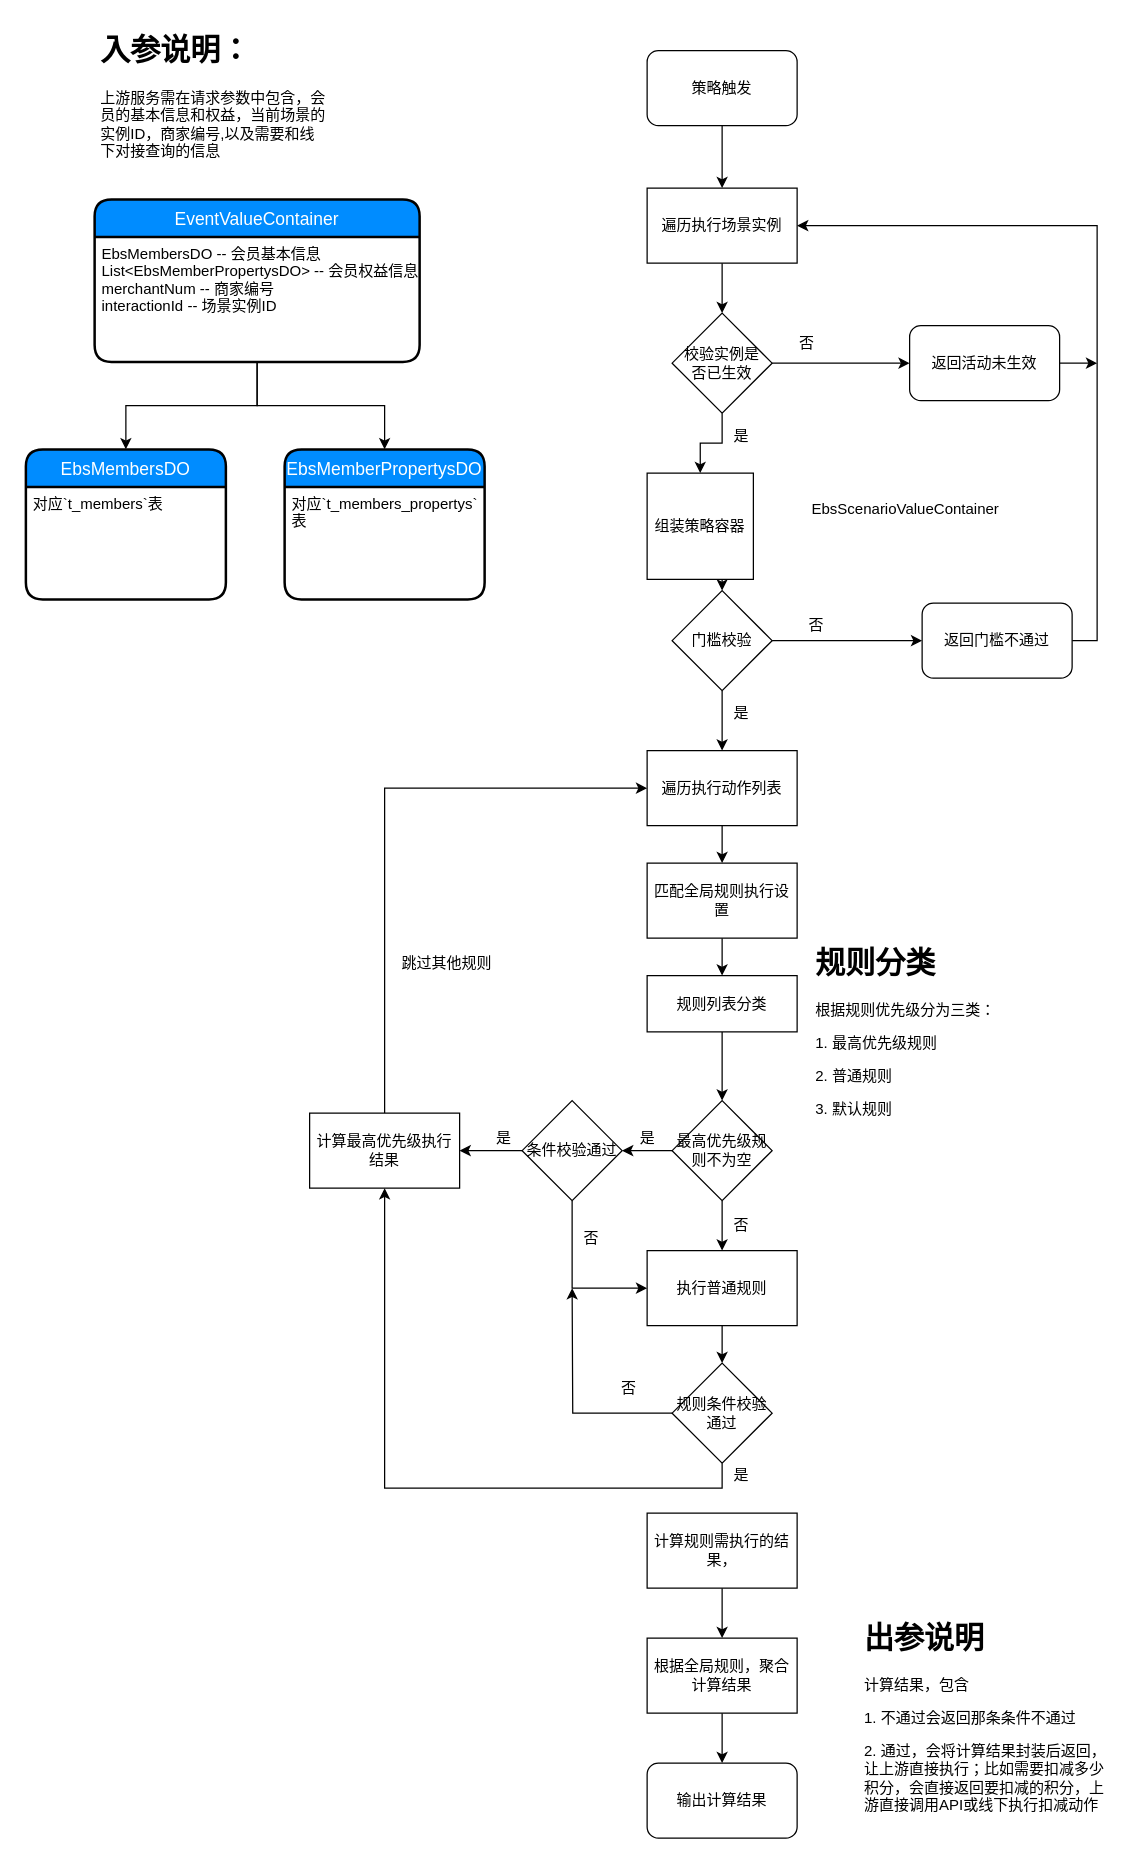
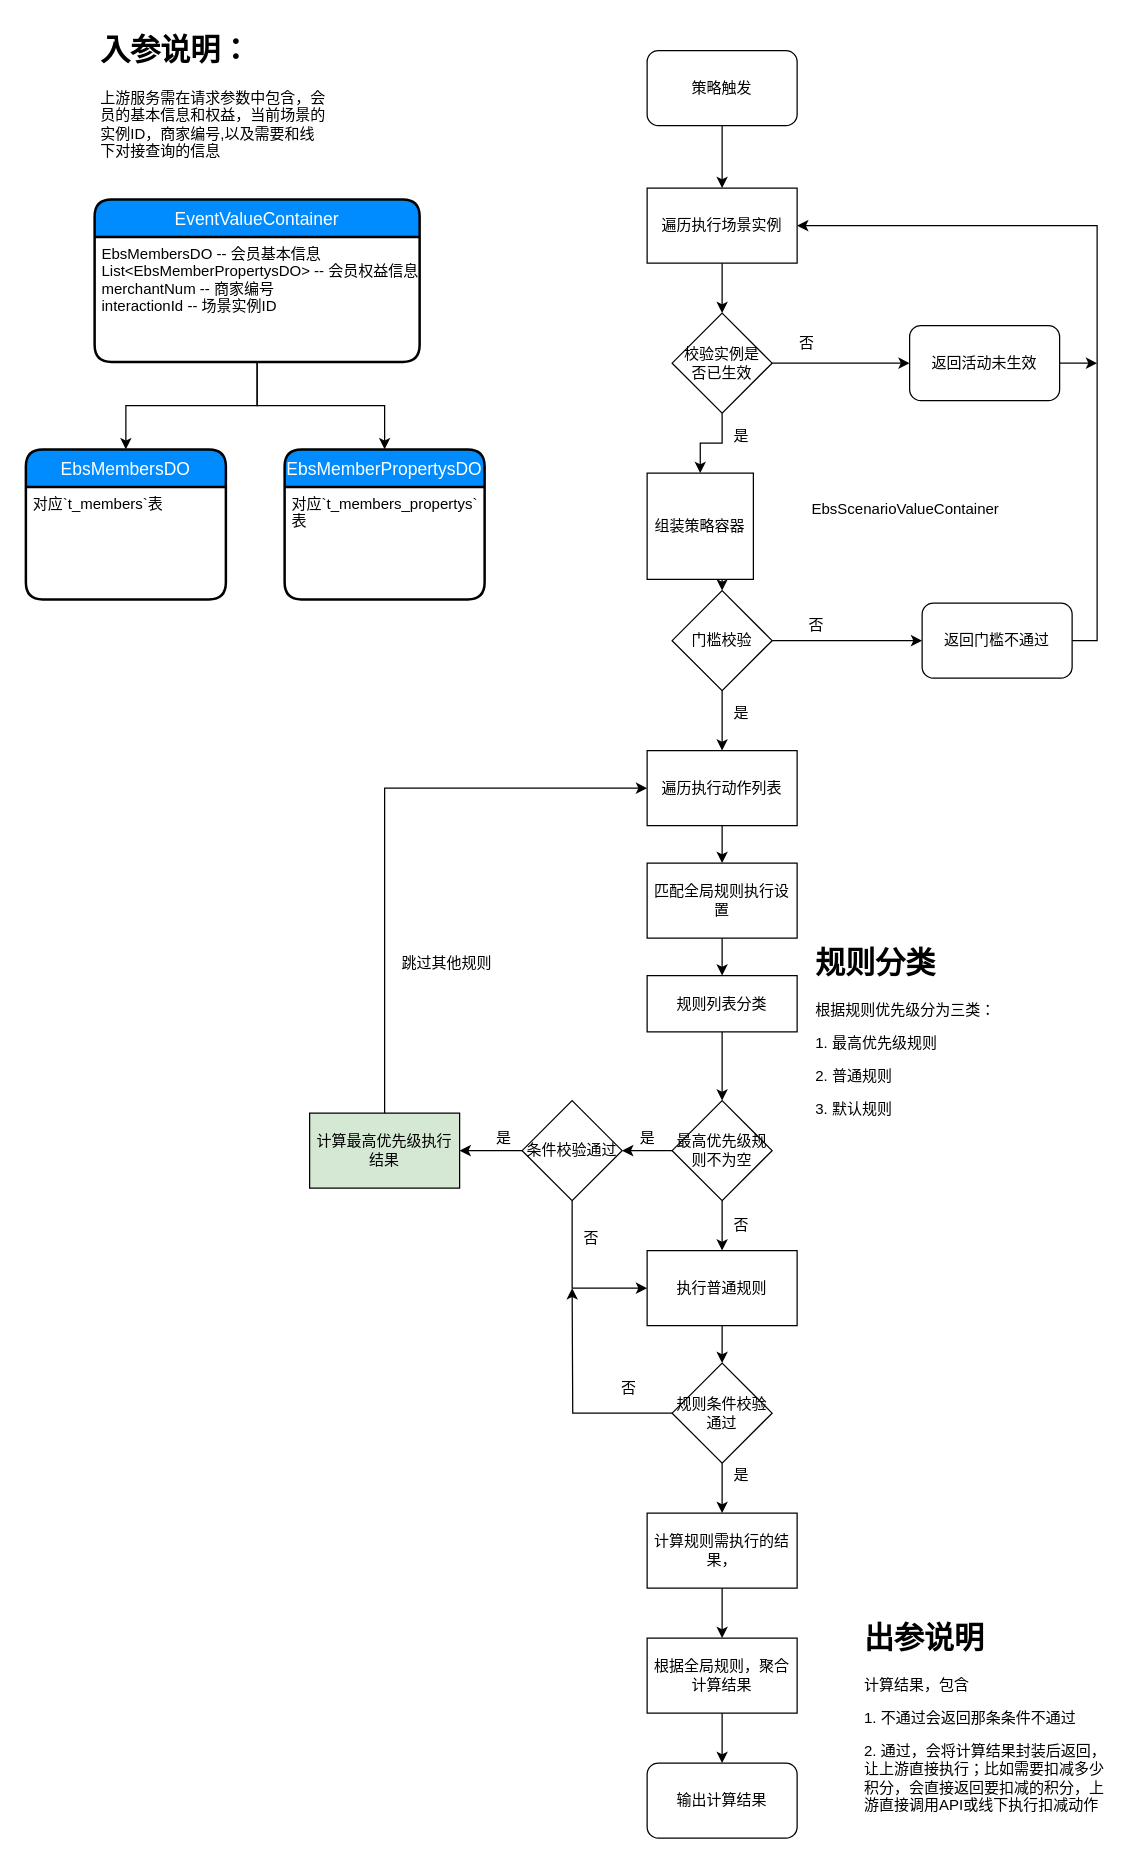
(384, 1151) -> (384, 1151)
(408, 1488) -> (722, 1495)
